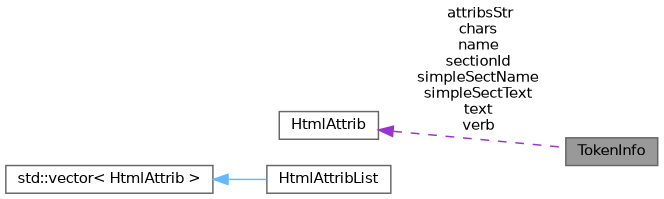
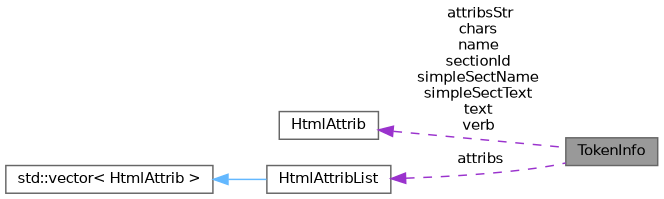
none -> (486, 174)
